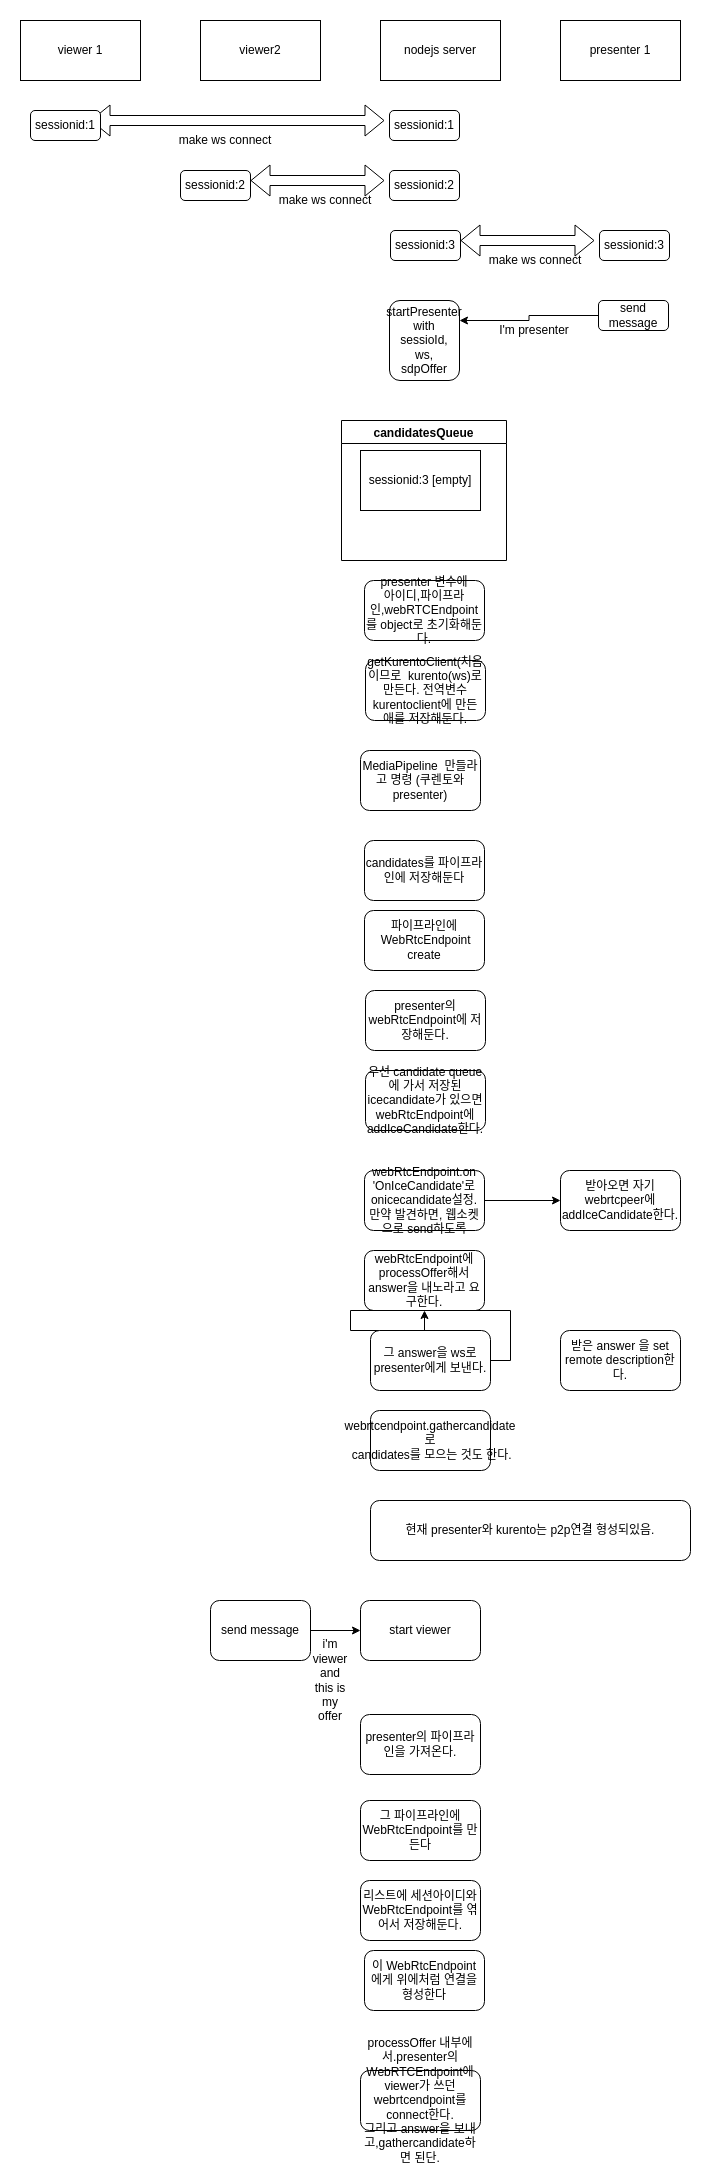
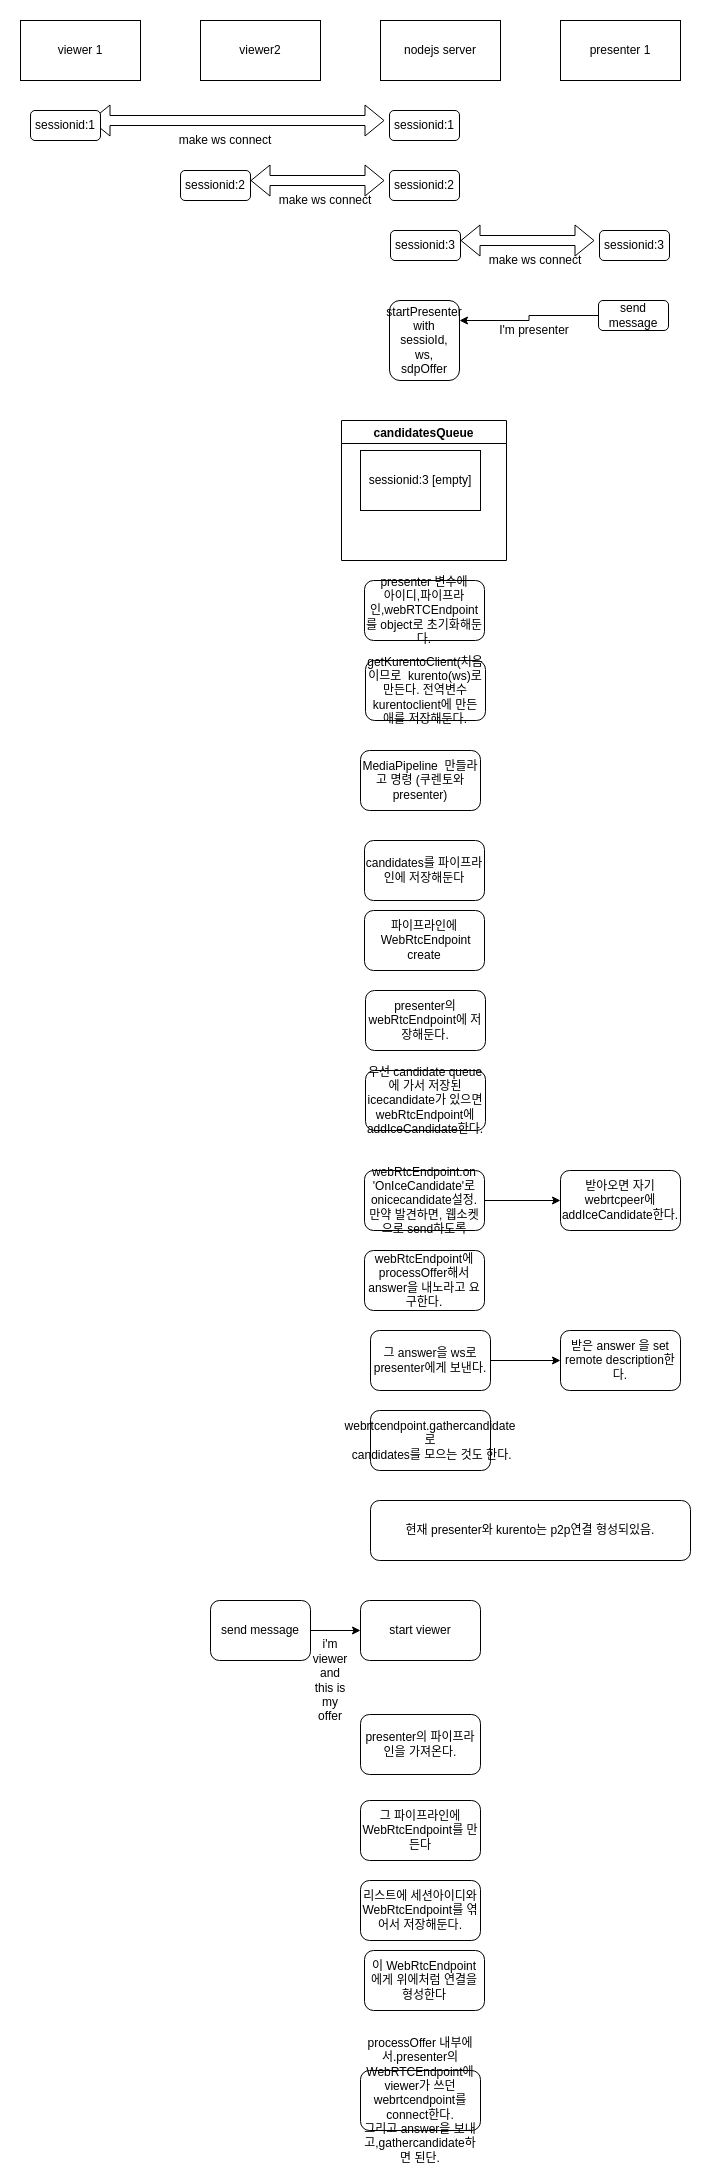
(511, 1320) -> (531, 1361)
